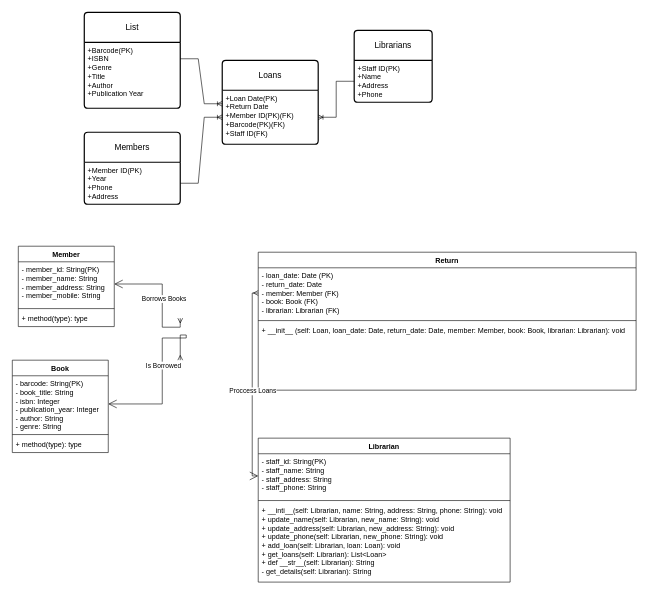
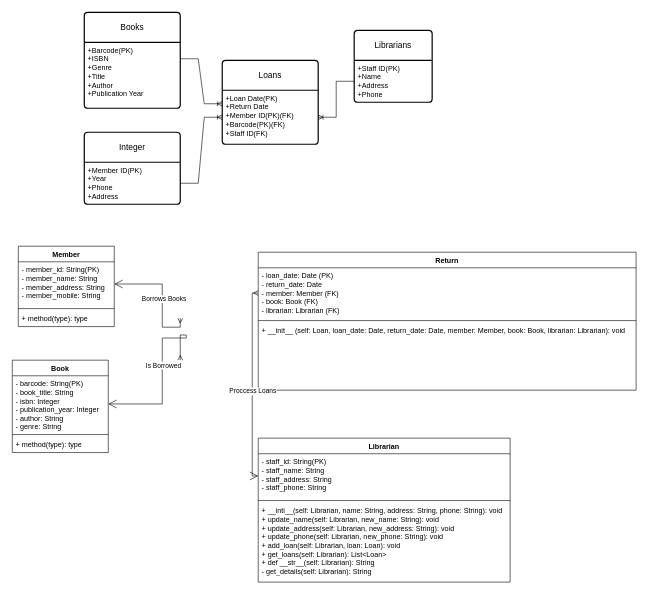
(132, 27) -> (132, 27)
(132, 147) -> (132, 147)
